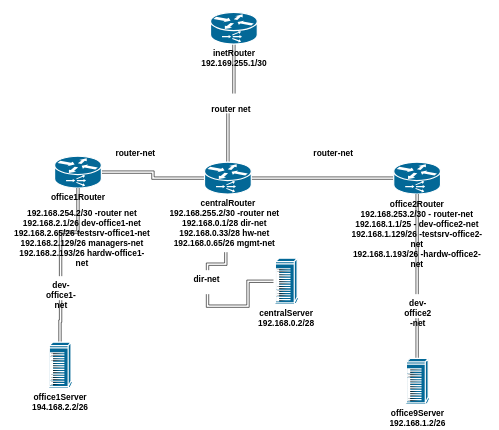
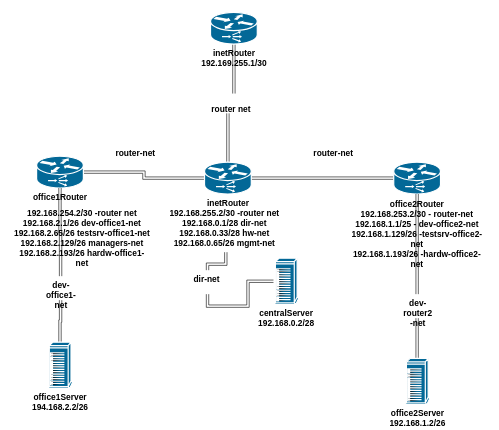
(78, 172) -> (60, 172)
(228, 203) -> (228, 203)
(418, 314) -> (418, 314)
(418, 419) -> (418, 419)
